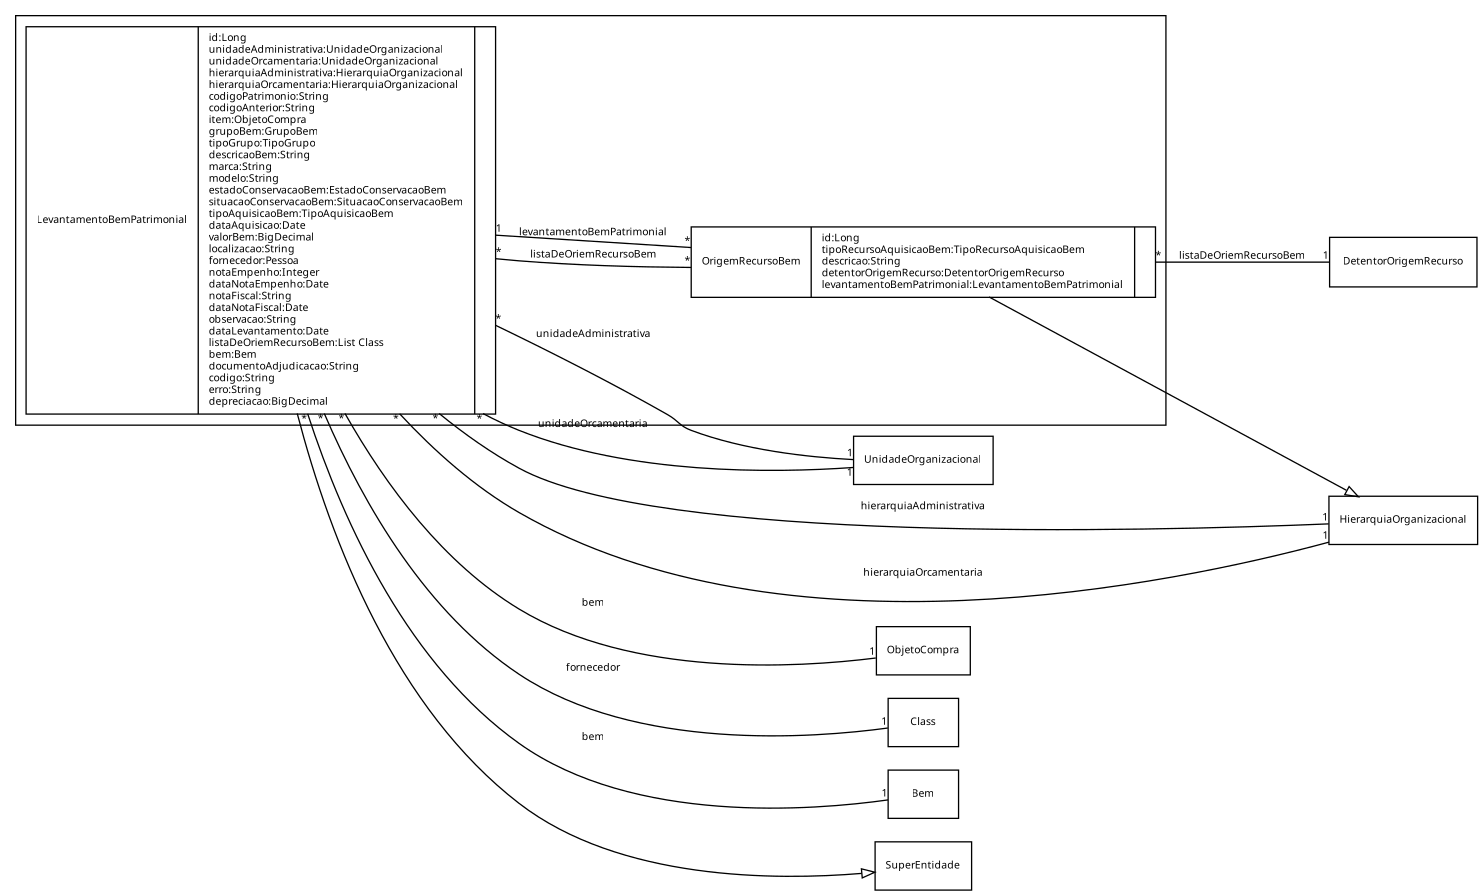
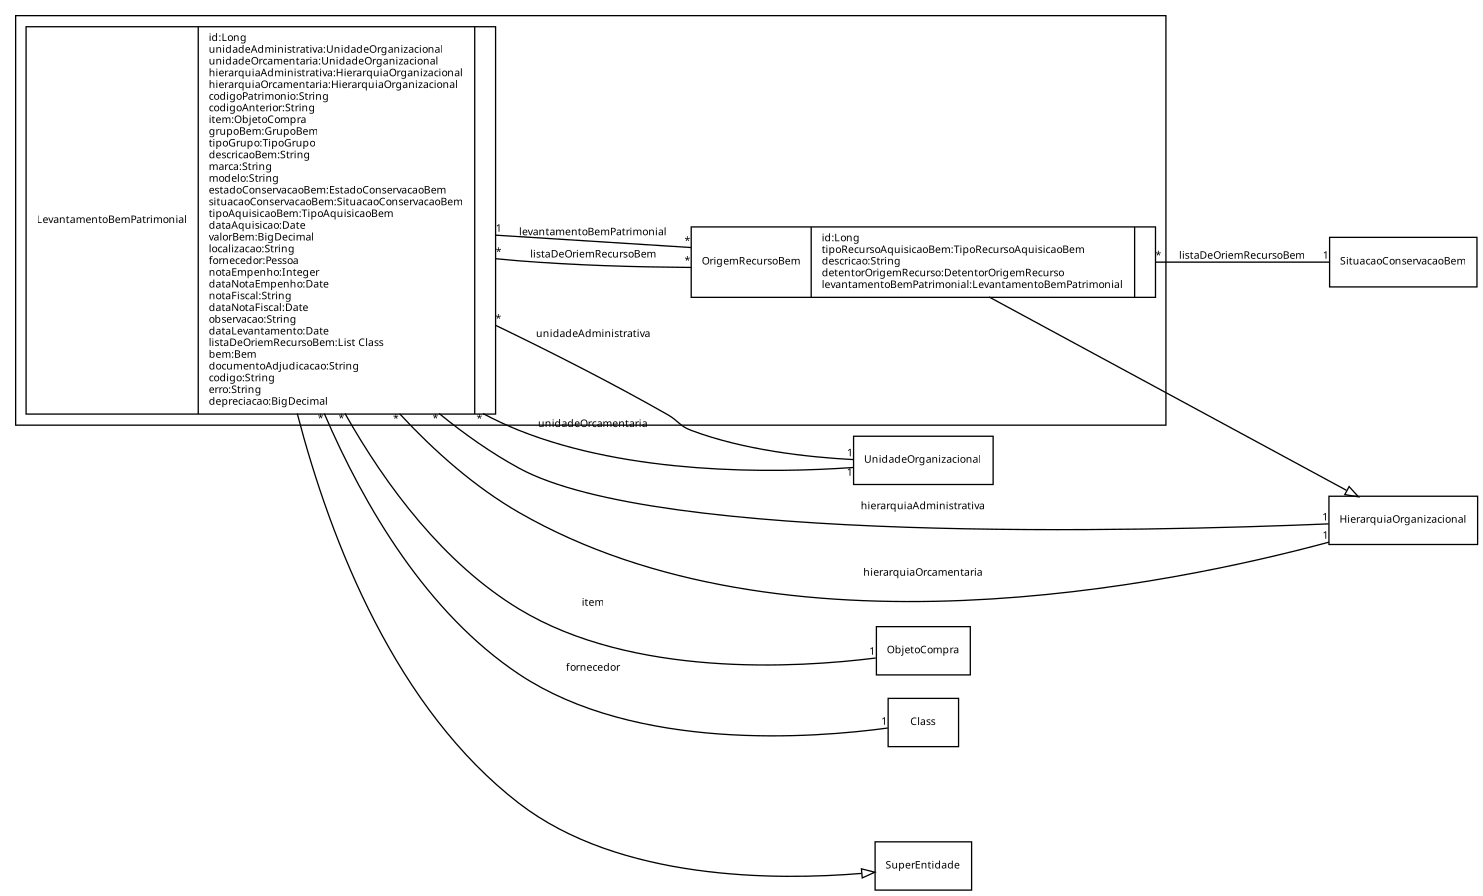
(1403, 262) -> (1403, 262)
(593, 603) -> (593, 603)
(923, 794) -> none
